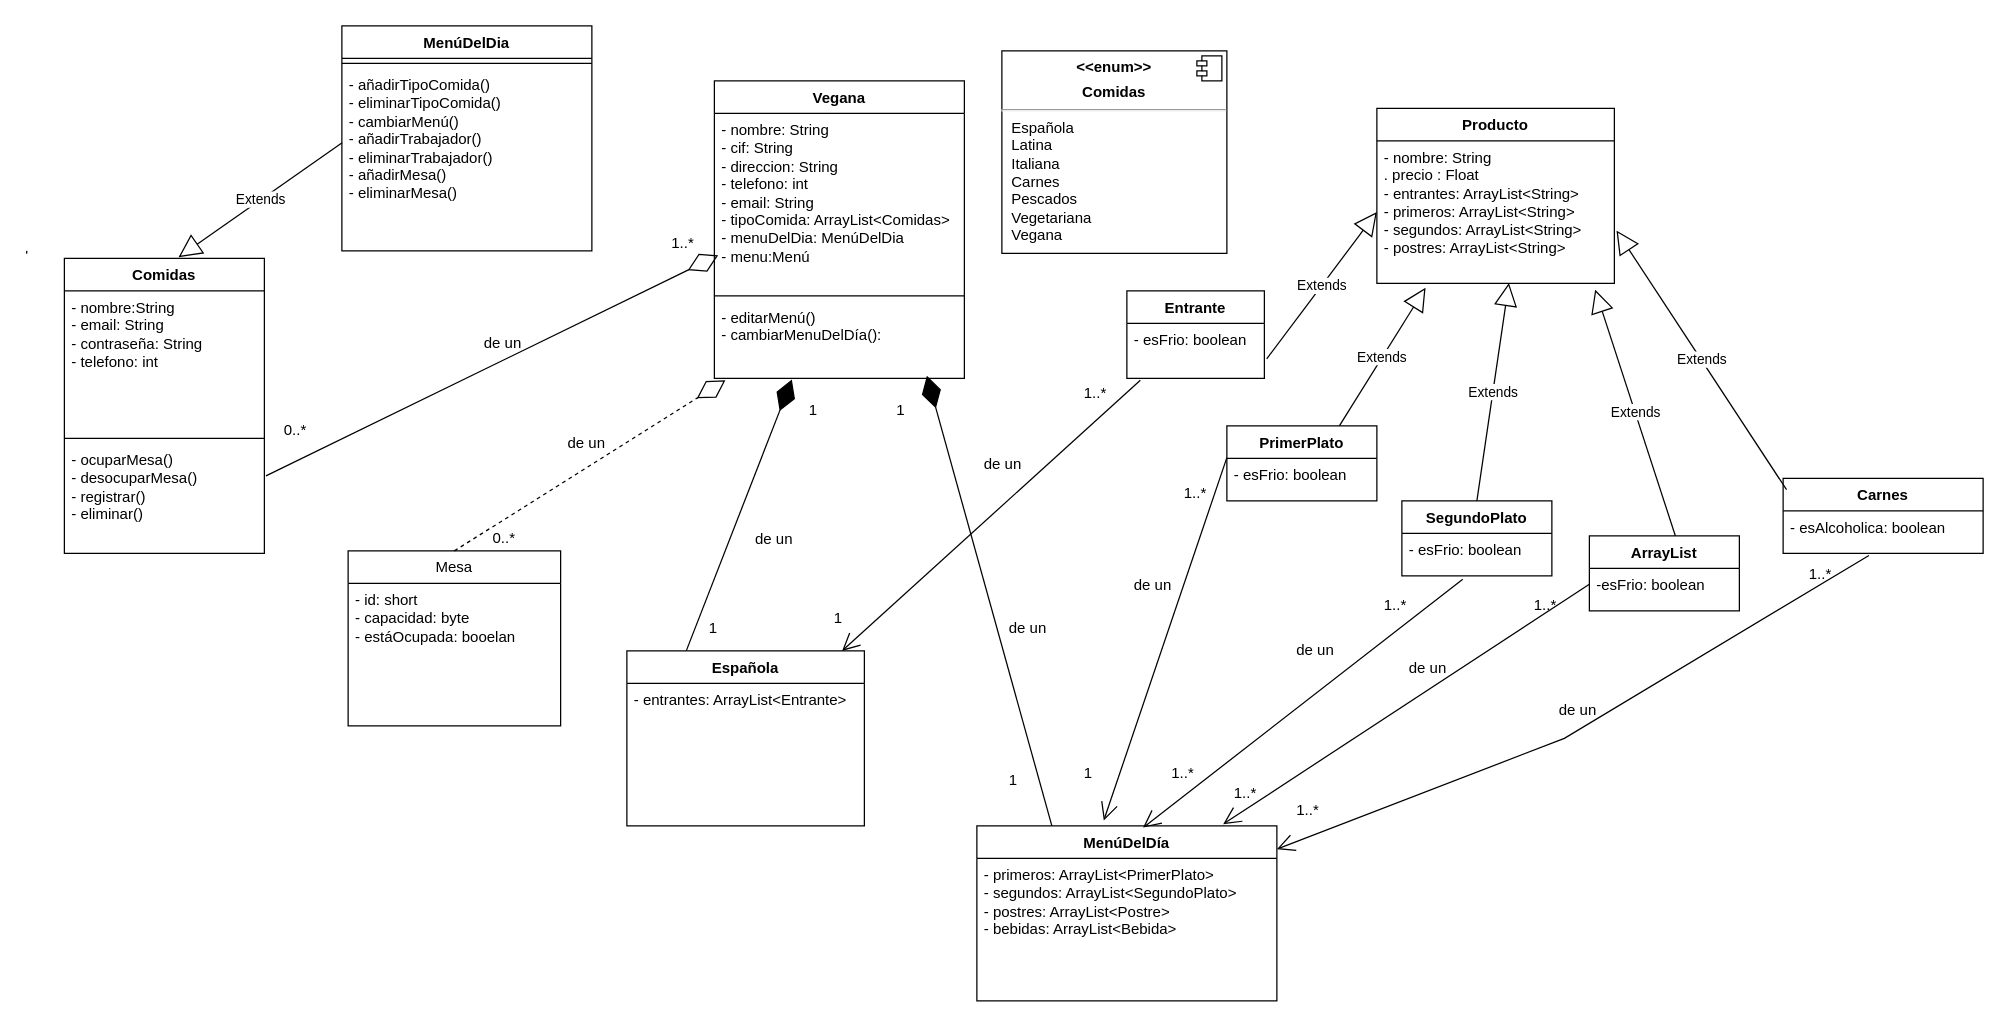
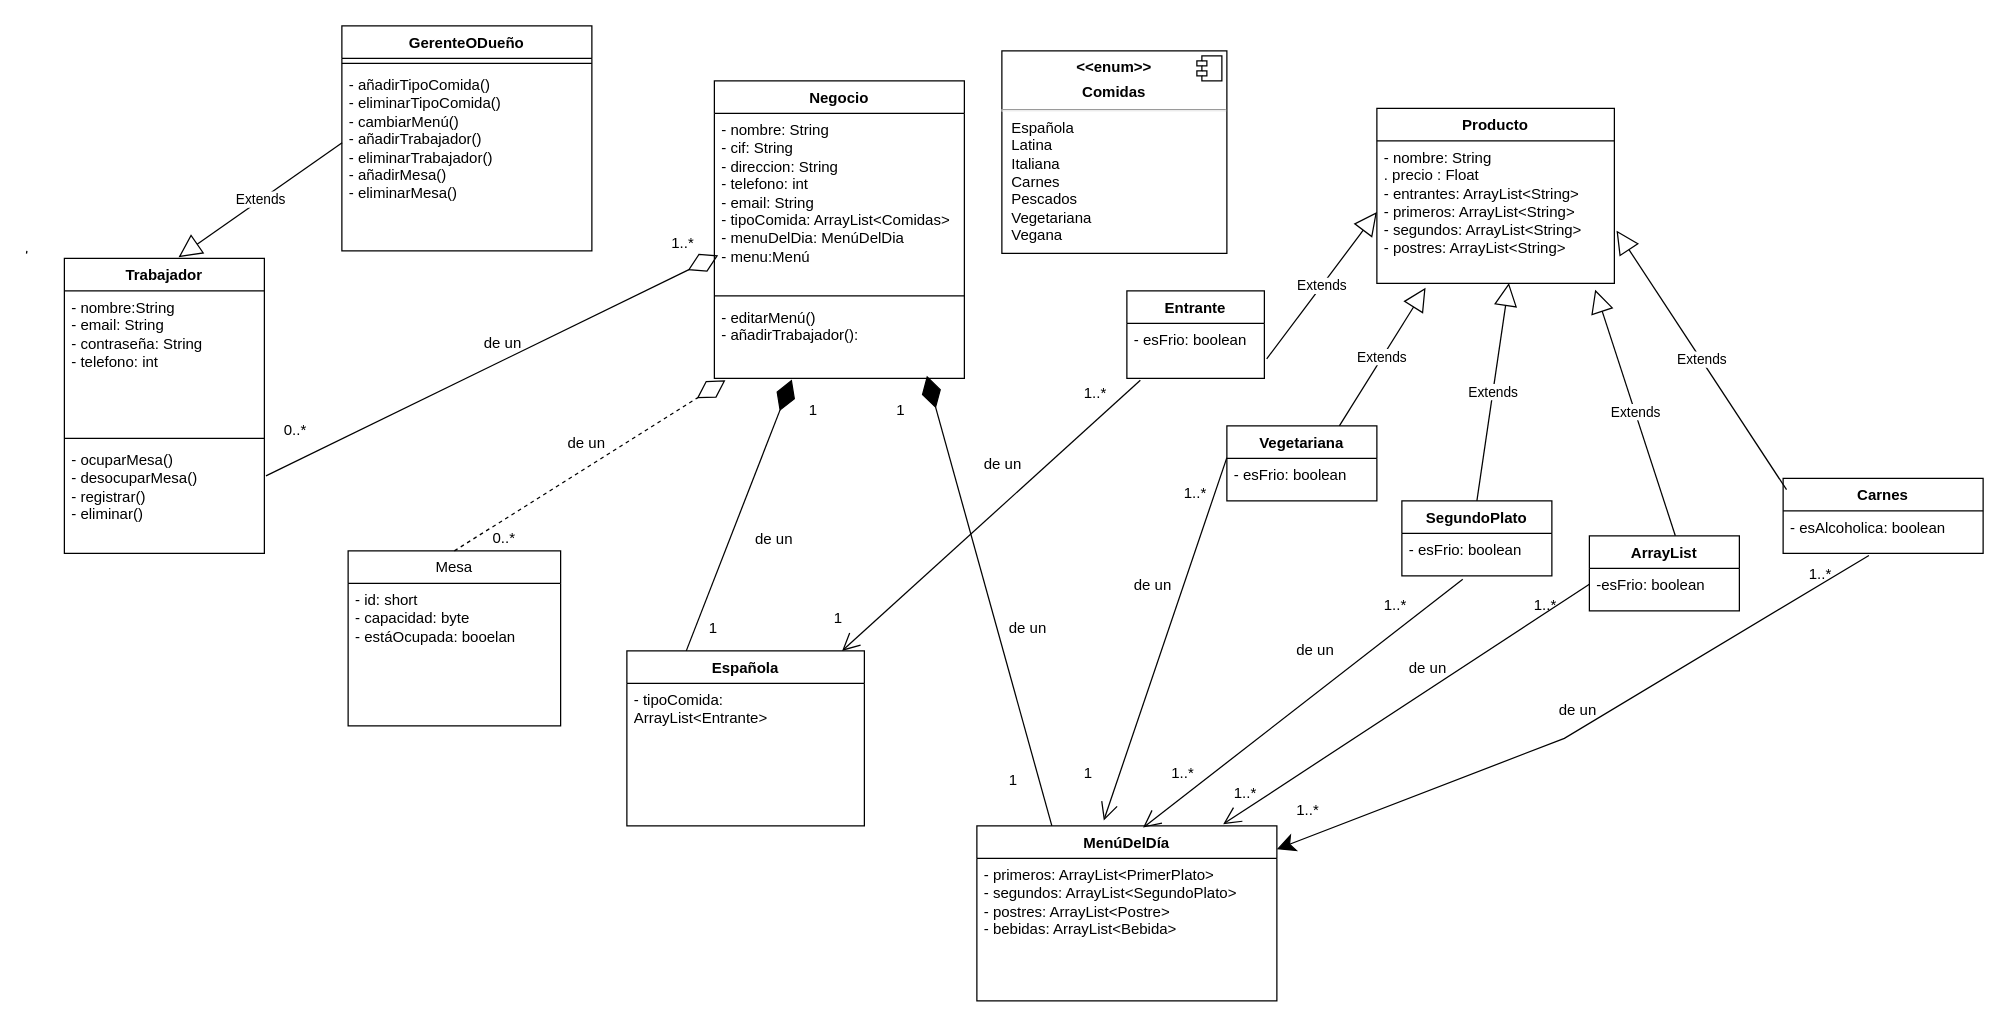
(467, 43) -> (467, 43)
(839, 98) -> (839, 98)
(164, 276) -> (164, 276)
(806, 327) -> (804, 327)
(1302, 443) -> (1302, 443)
(747, 710) -> (747, 710)
(1287, 845) -> (1291, 843)
